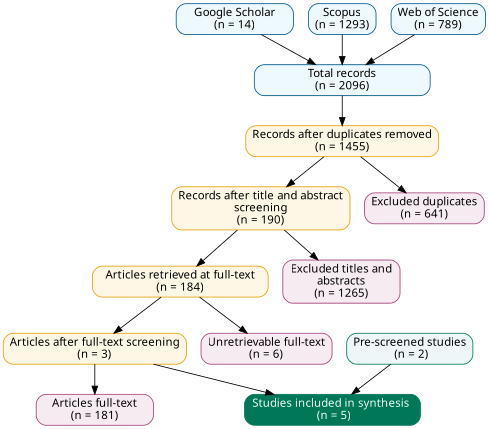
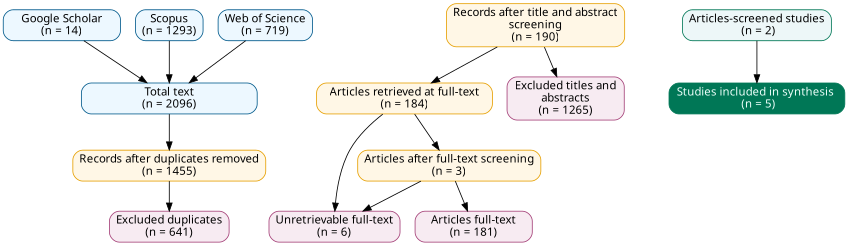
(438, 19) -> (265, 25)
(342, 80) -> (169, 98)
(308, 169) -> none
(410, 349) -> (757, 25)
(210, 378) -> (396, 194)
